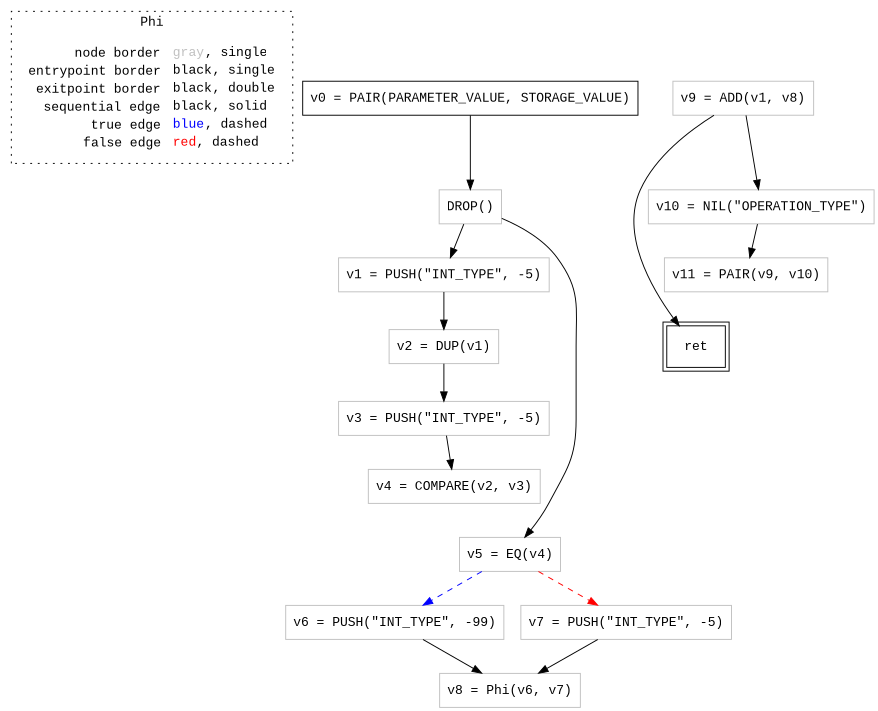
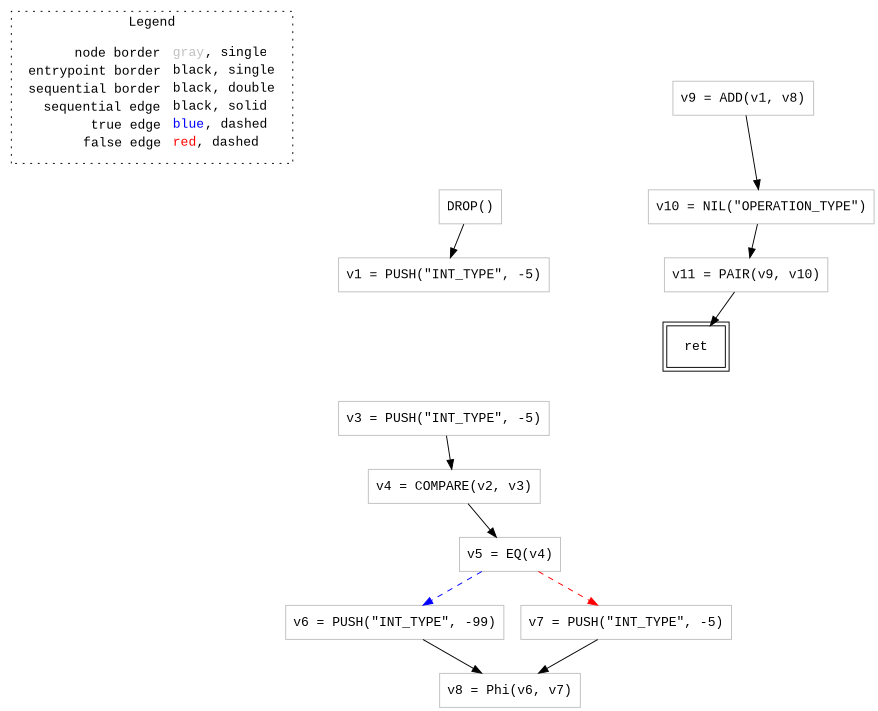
(152, 22) -> (152, 22)
(102, 89) -> (99, 89)
(470, 98) -> none
(636, 205) -> (725, 305)
(444, 347) -> none
(576, 363) -> (479, 517)
